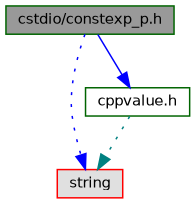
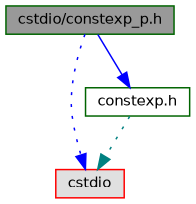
(138, 102) -> (138, 102)
(90, 184) -> (90, 184)
